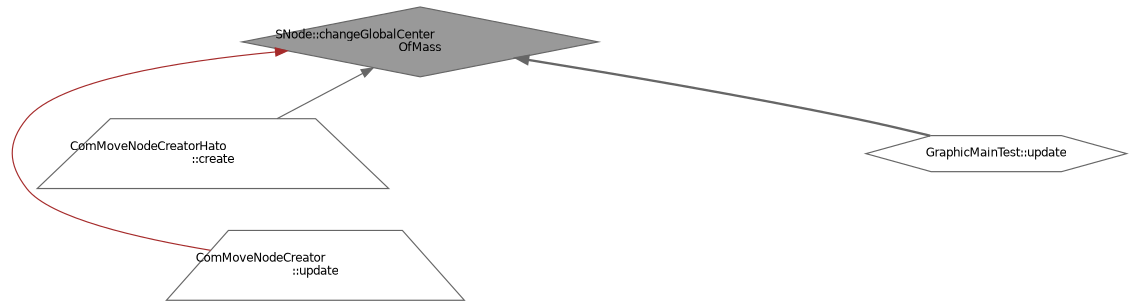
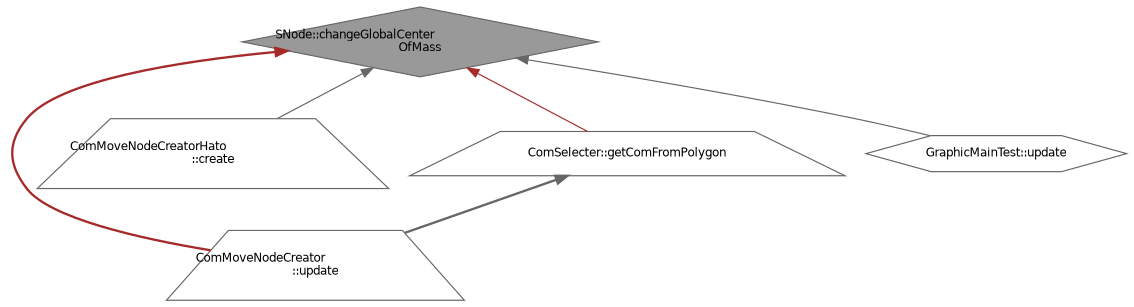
(730, 94) -> (730, 94)
(23, 124) -> (23, 124)
none -> (627, 154)
